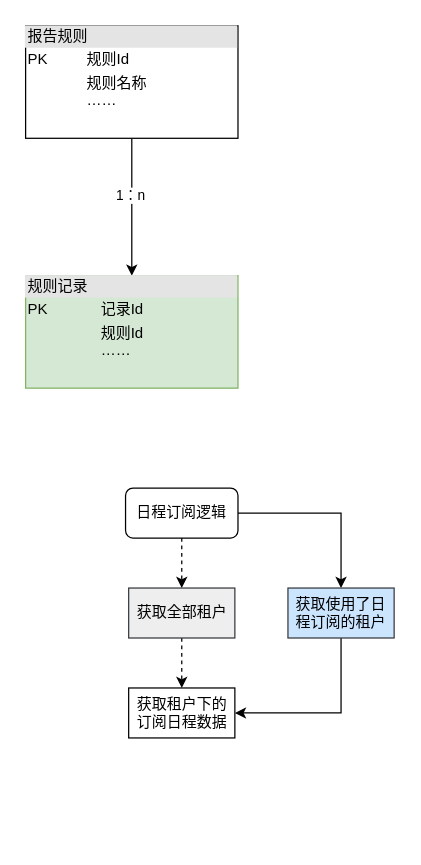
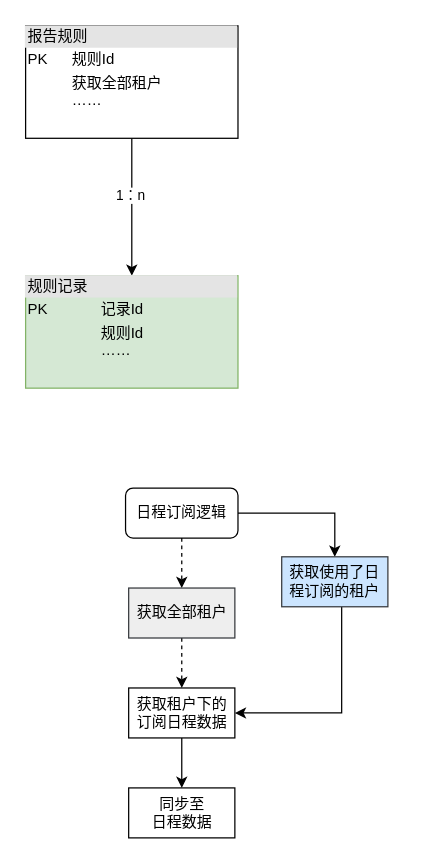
(57, 62) -> (71, 62)
(341, 613) -> (335, 582)
none -> (182, 759)
none -> (182, 813)
